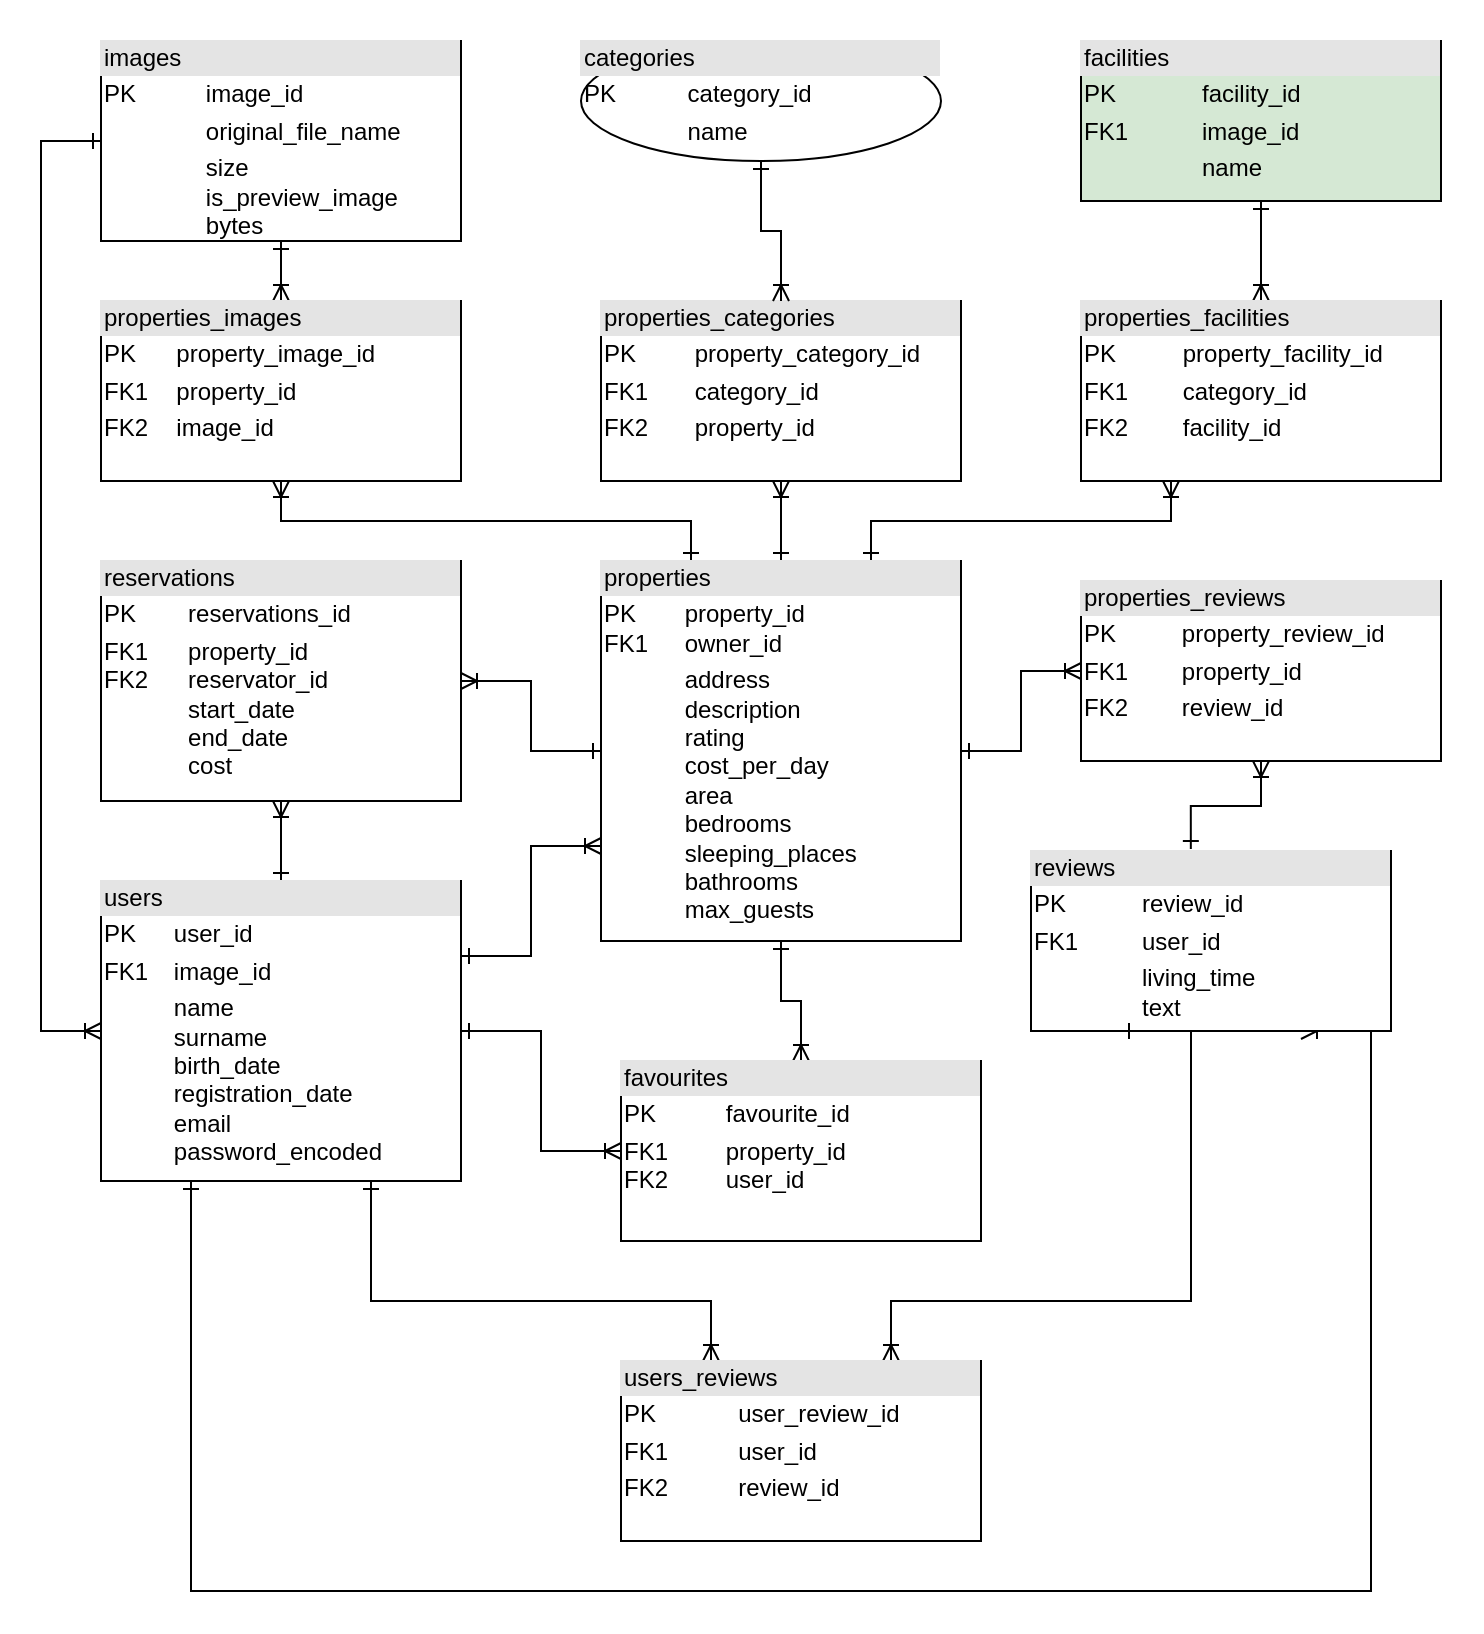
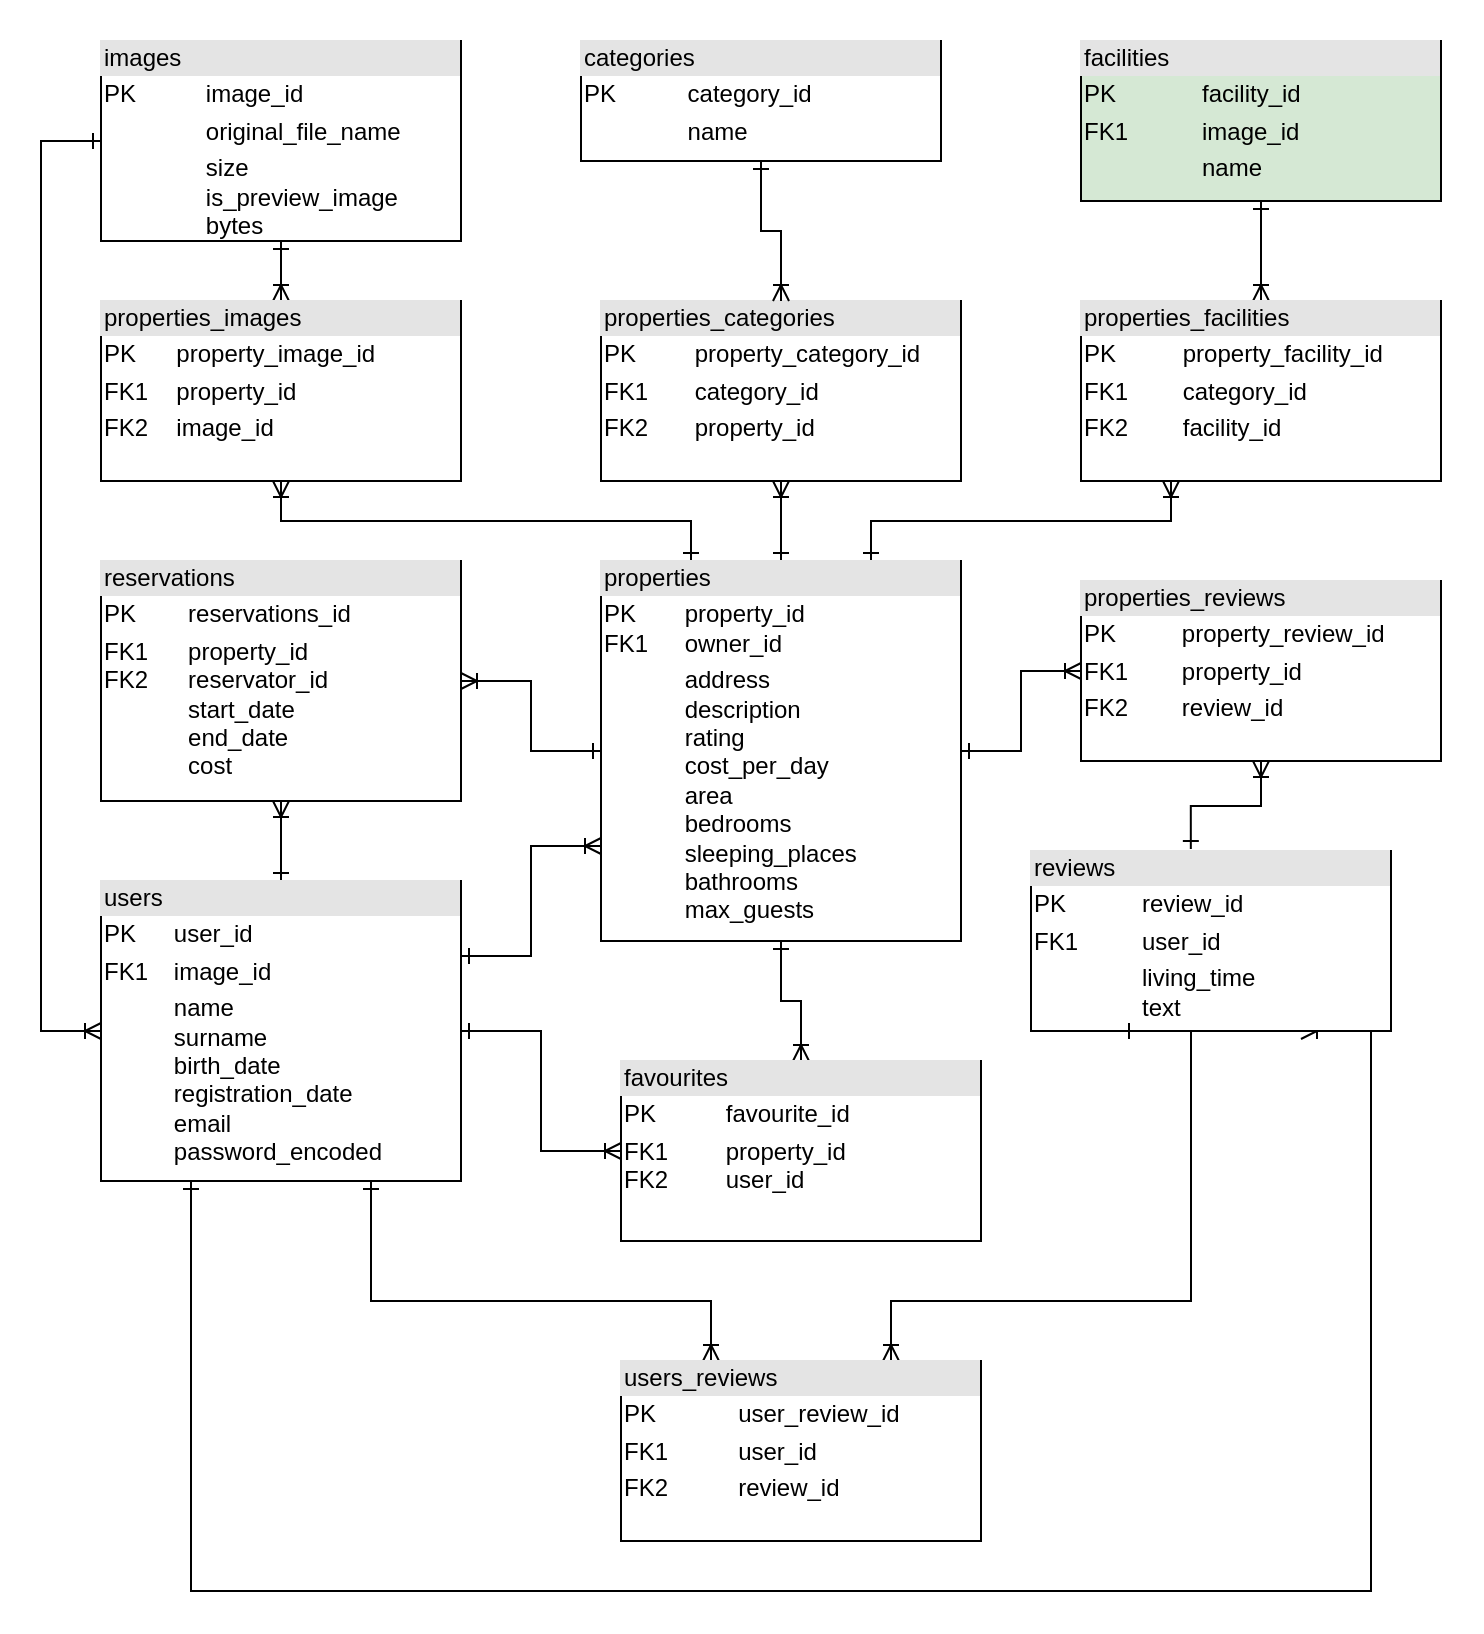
(761, 101) -> (761, 101)
